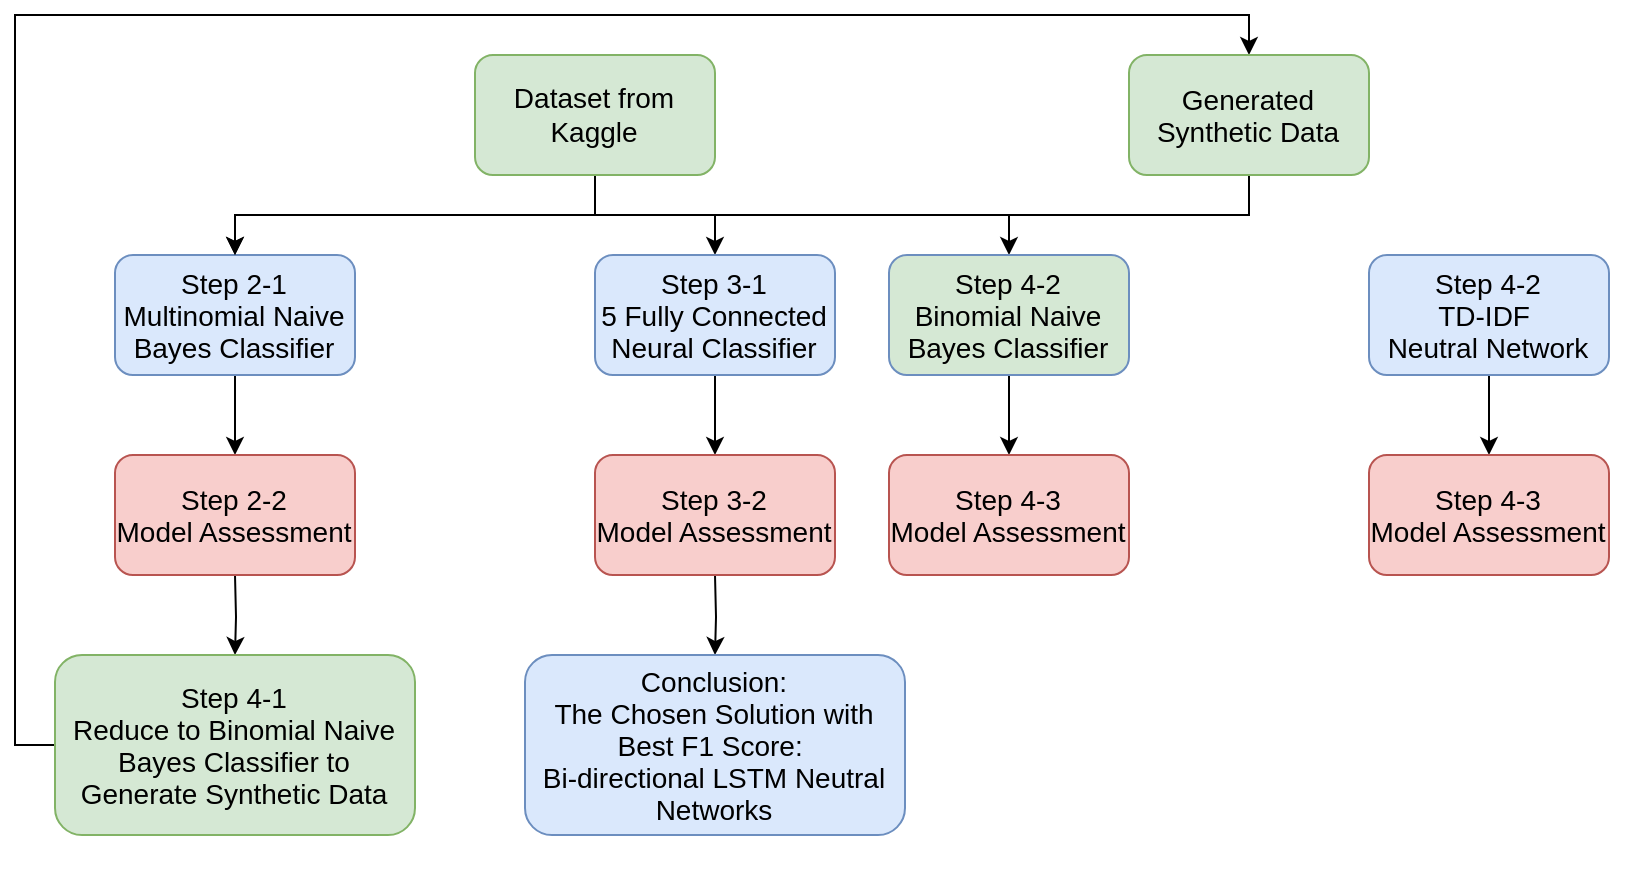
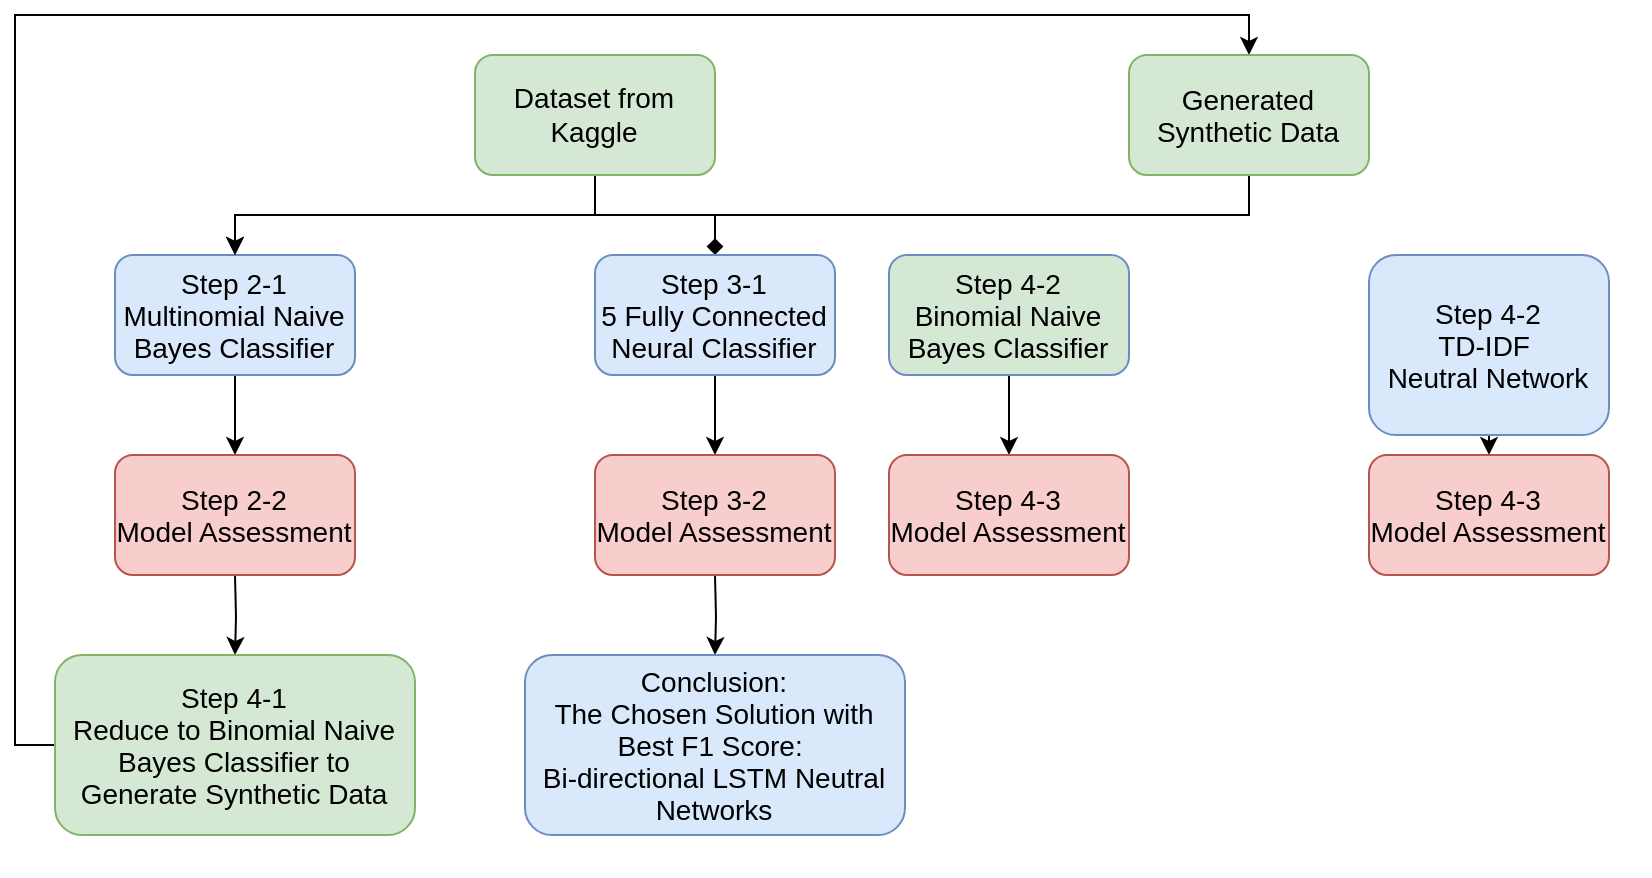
(1009, 230) -> none
(715, 240) -> (715, 239)
(1489, 315) -> (1489, 345)
